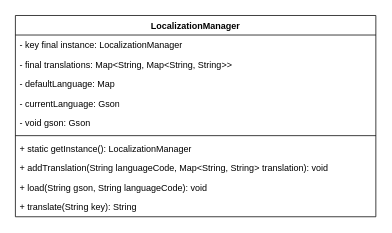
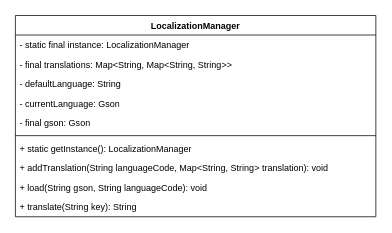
(110, 46) -> (117, 46)
(71, 85) -> (77, 85)
(57, 124) -> (58, 124)
